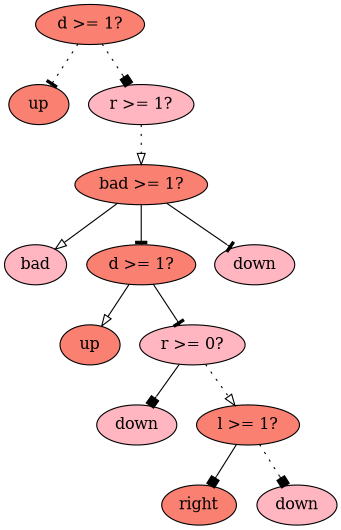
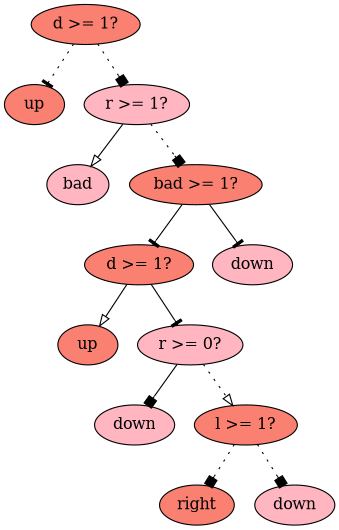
(141, 139) -> (163, 140)
(91, 223) -> (110, 141)
(227, 460) -> (224, 460)
